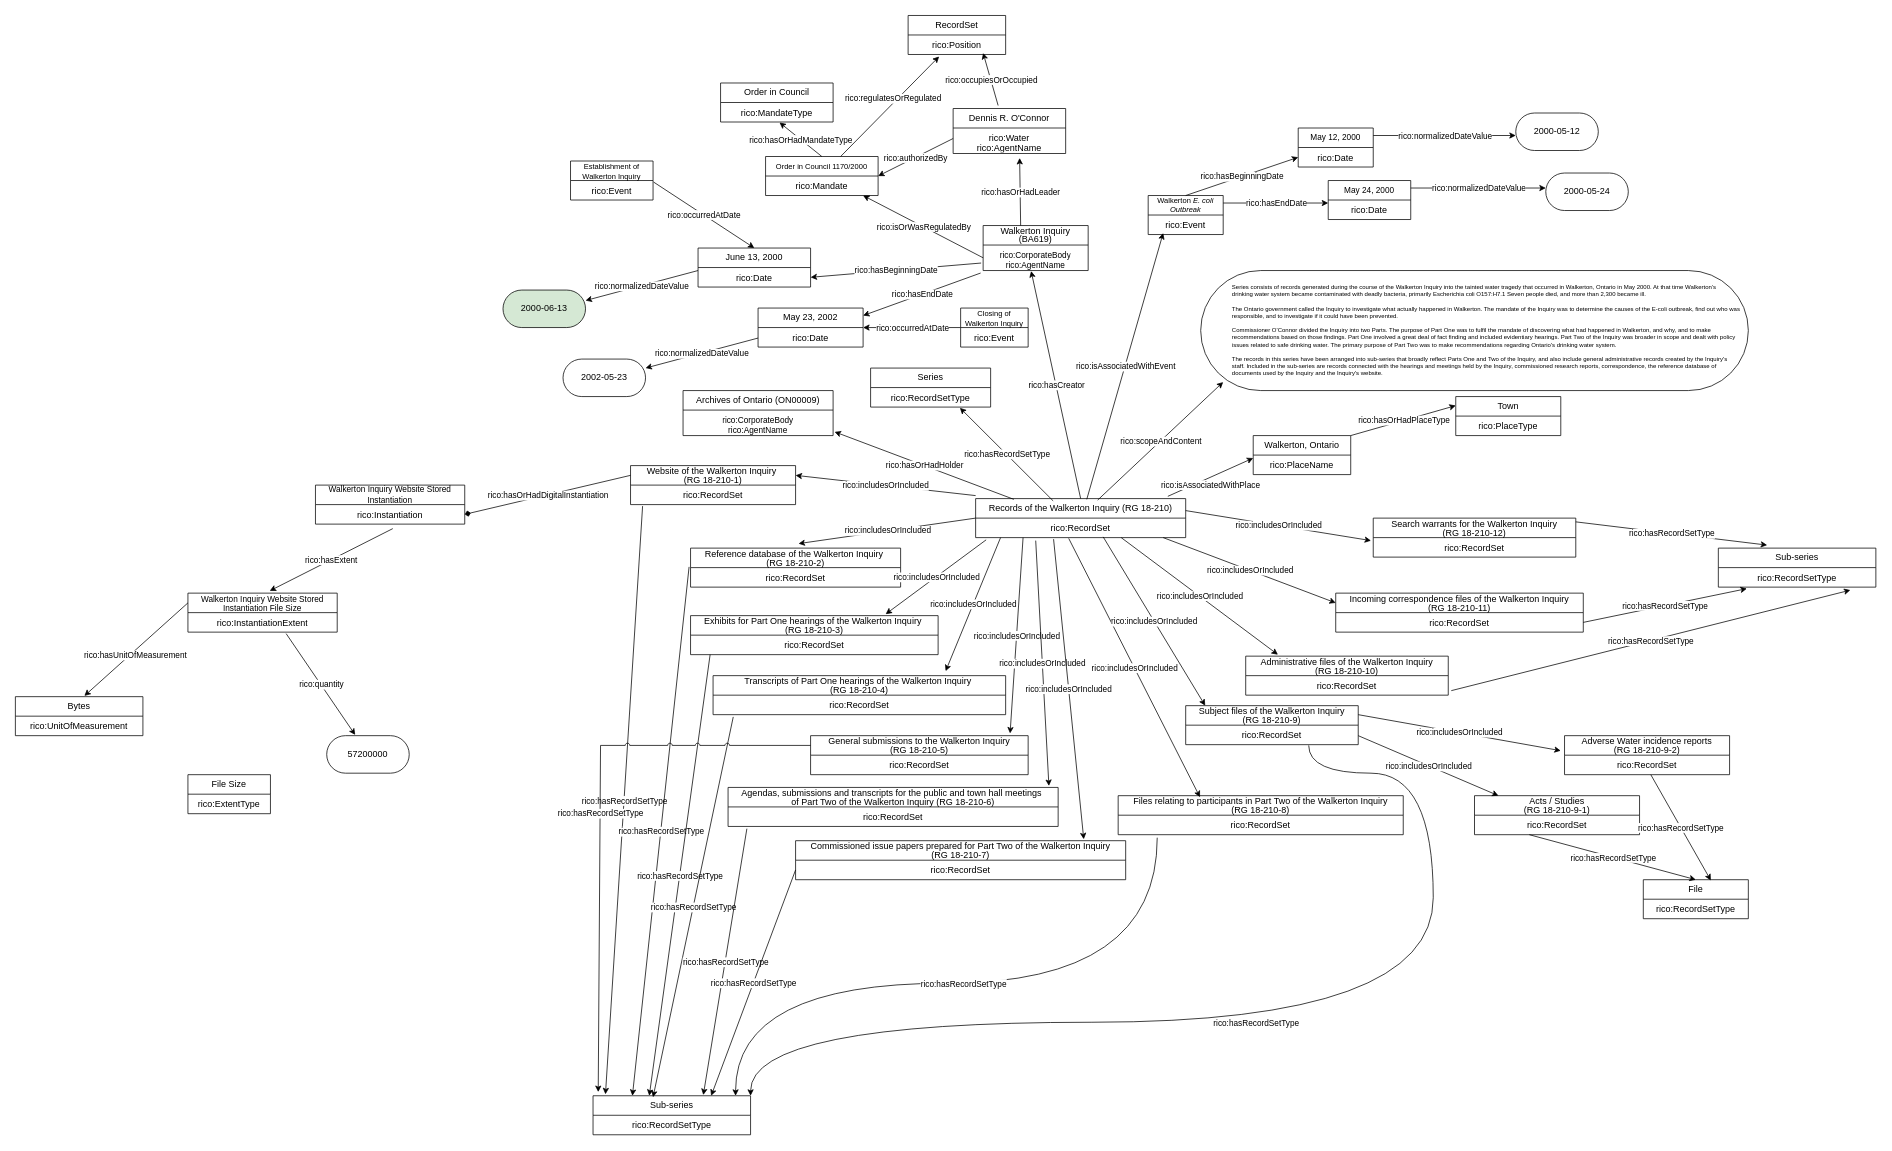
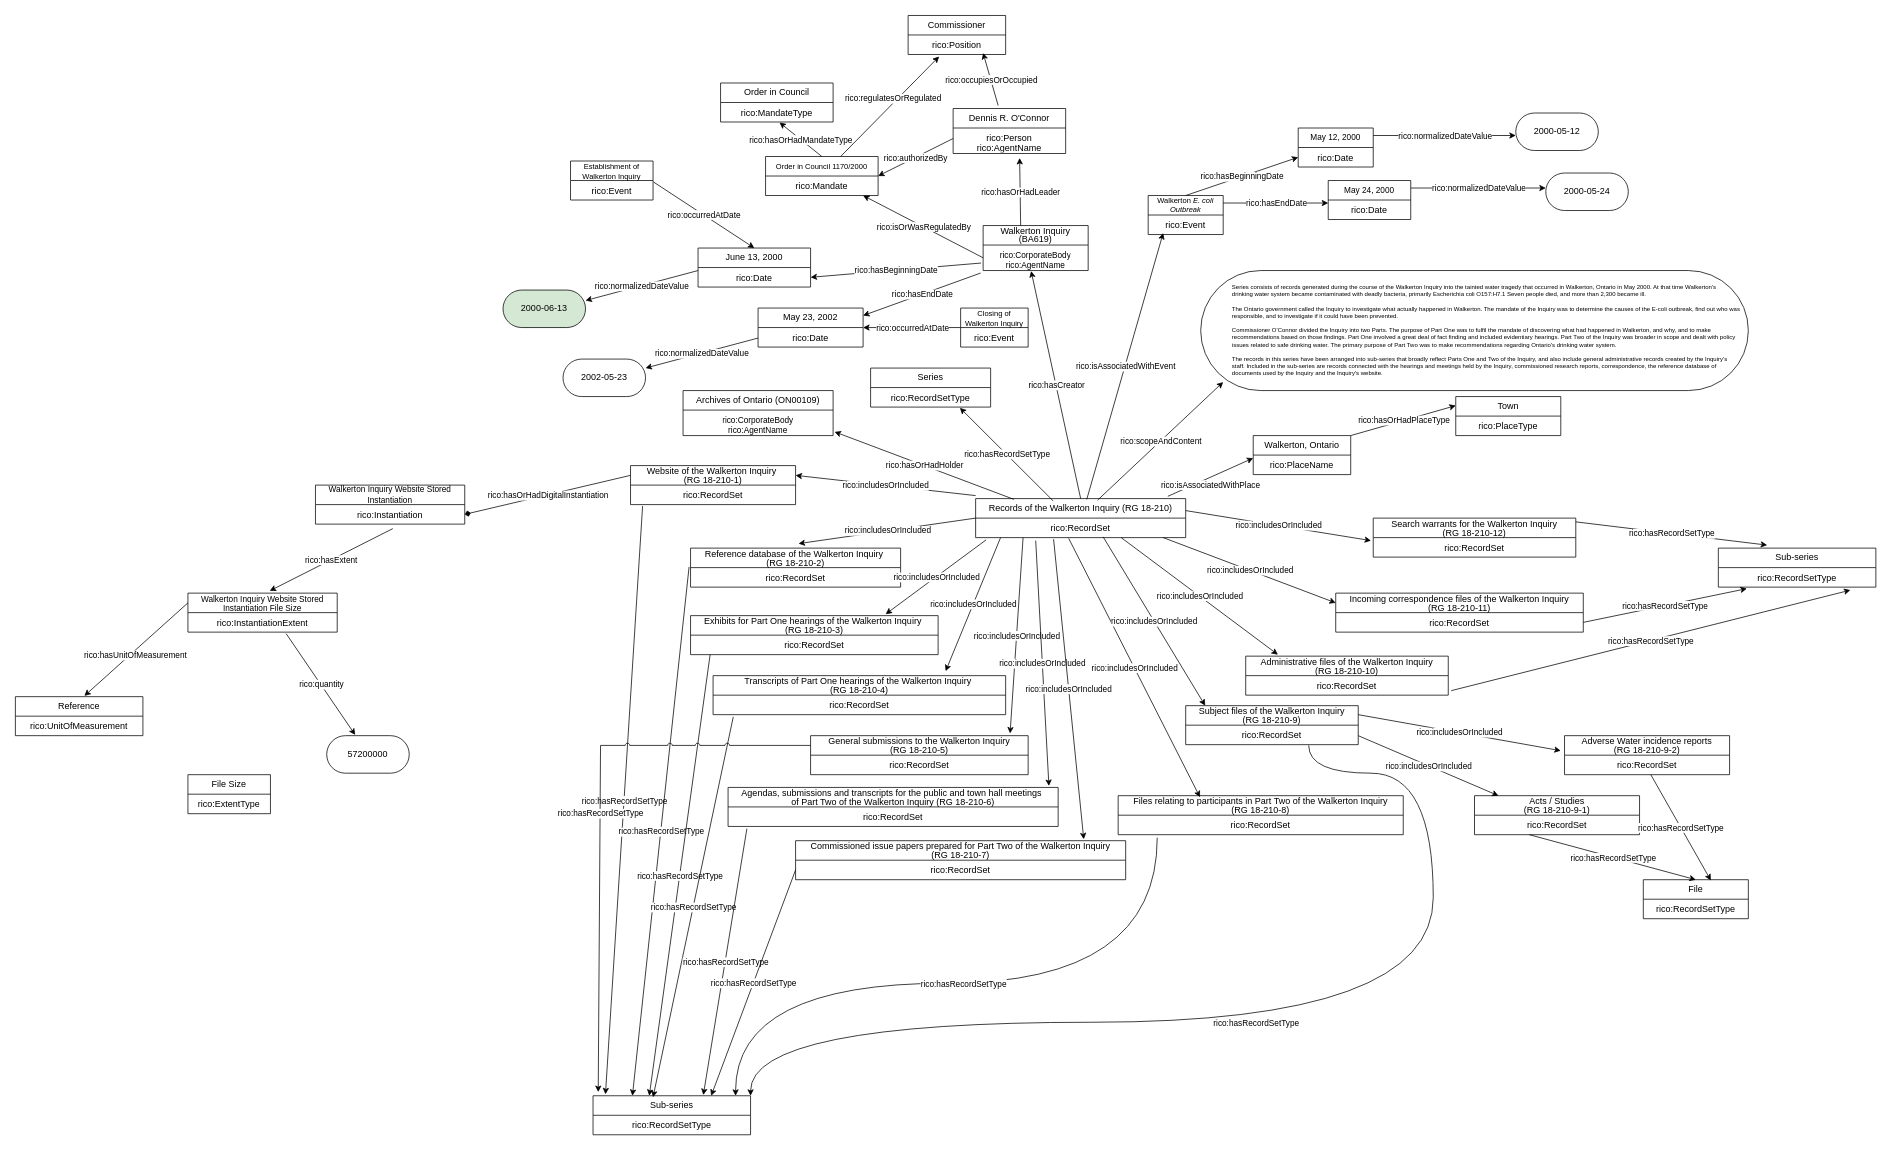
(957, 25) -> (957, 25)
(1009, 144) -> (1009, 144)
(758, 400) -> (758, 400)
(79, 706) -> (79, 706)
